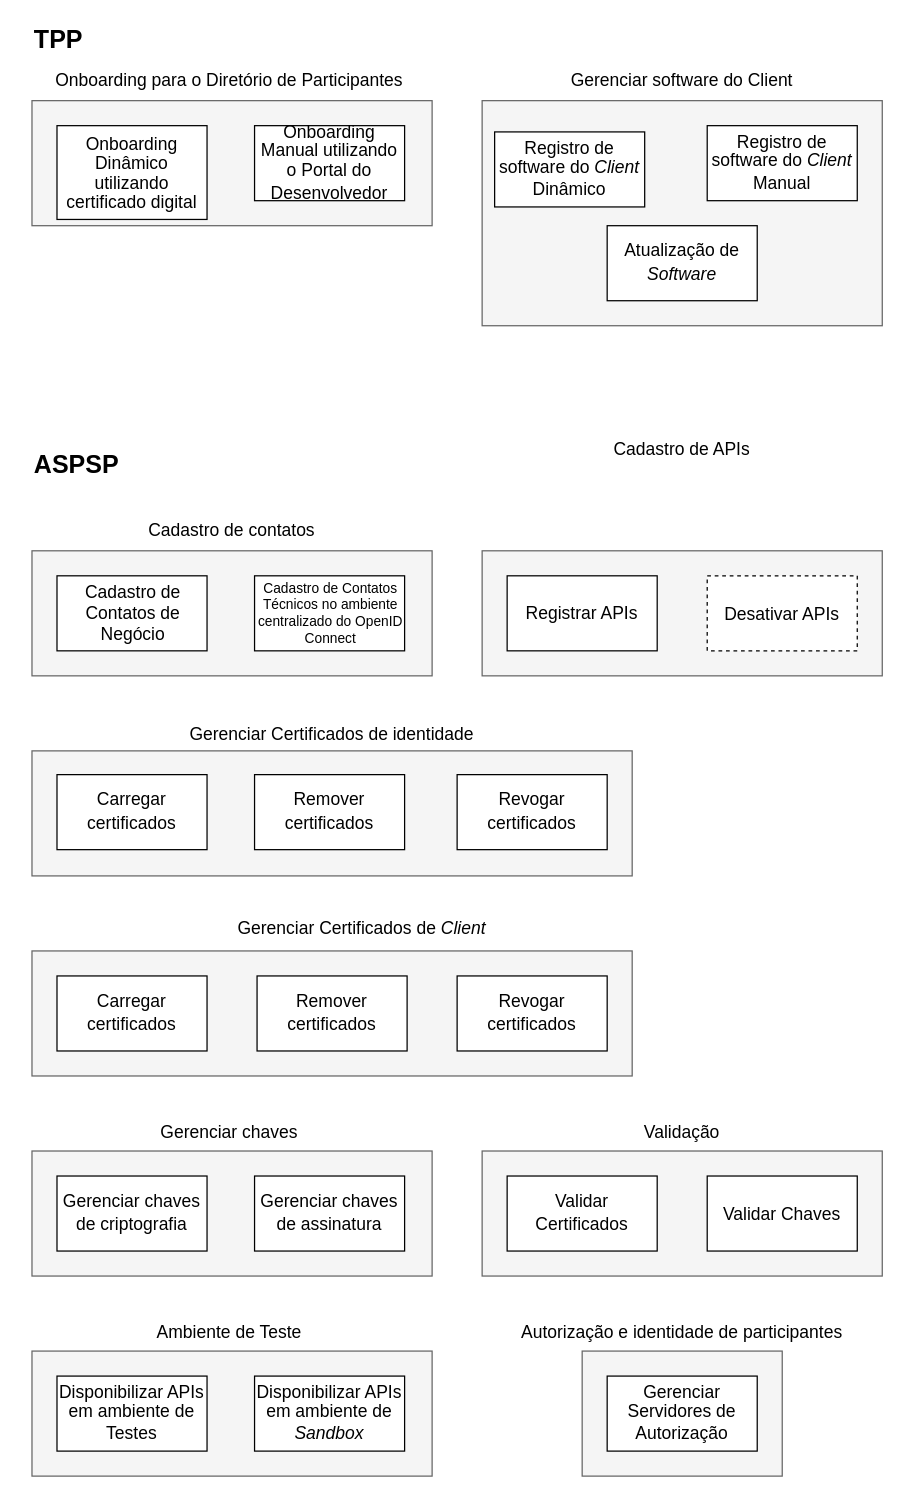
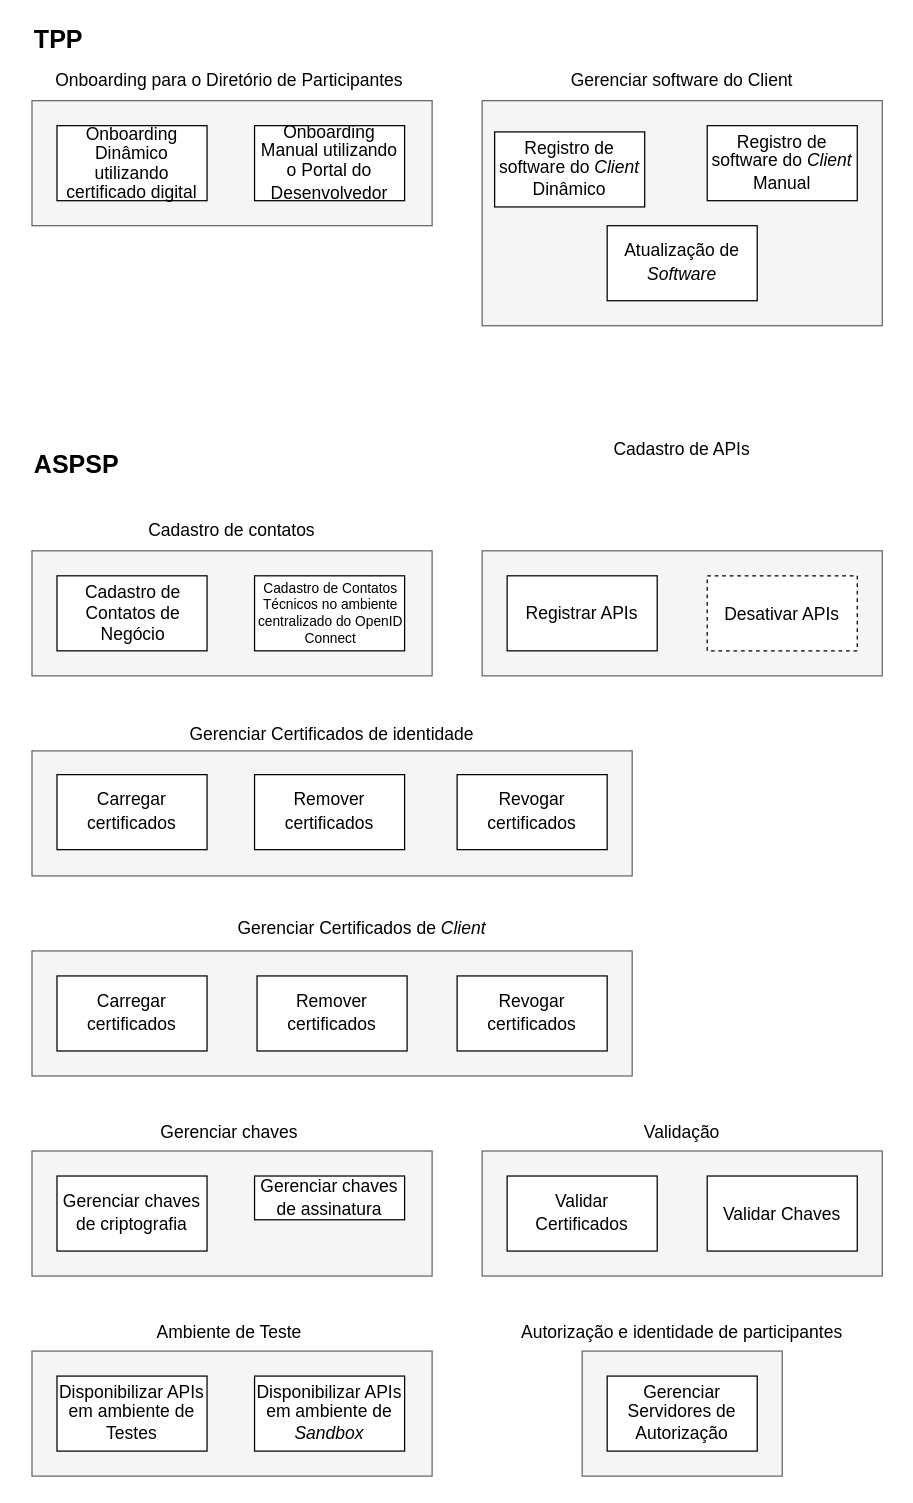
(132, 173) -> (132, 163)
(329, 1213) -> (329, 1198)
